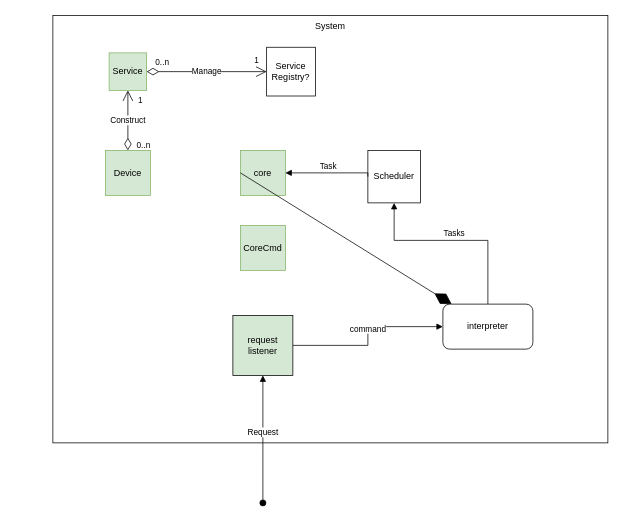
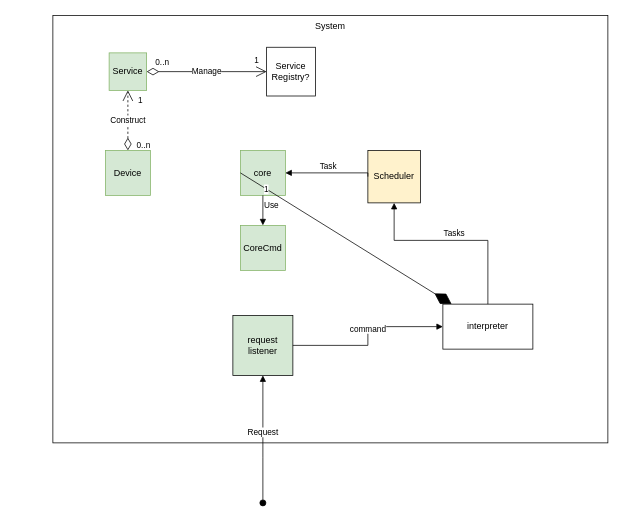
(128, 104) -> (128, 104)
(394, 177) -> (394, 177)
none -> (263, 209)
(488, 327) -> (488, 327)
